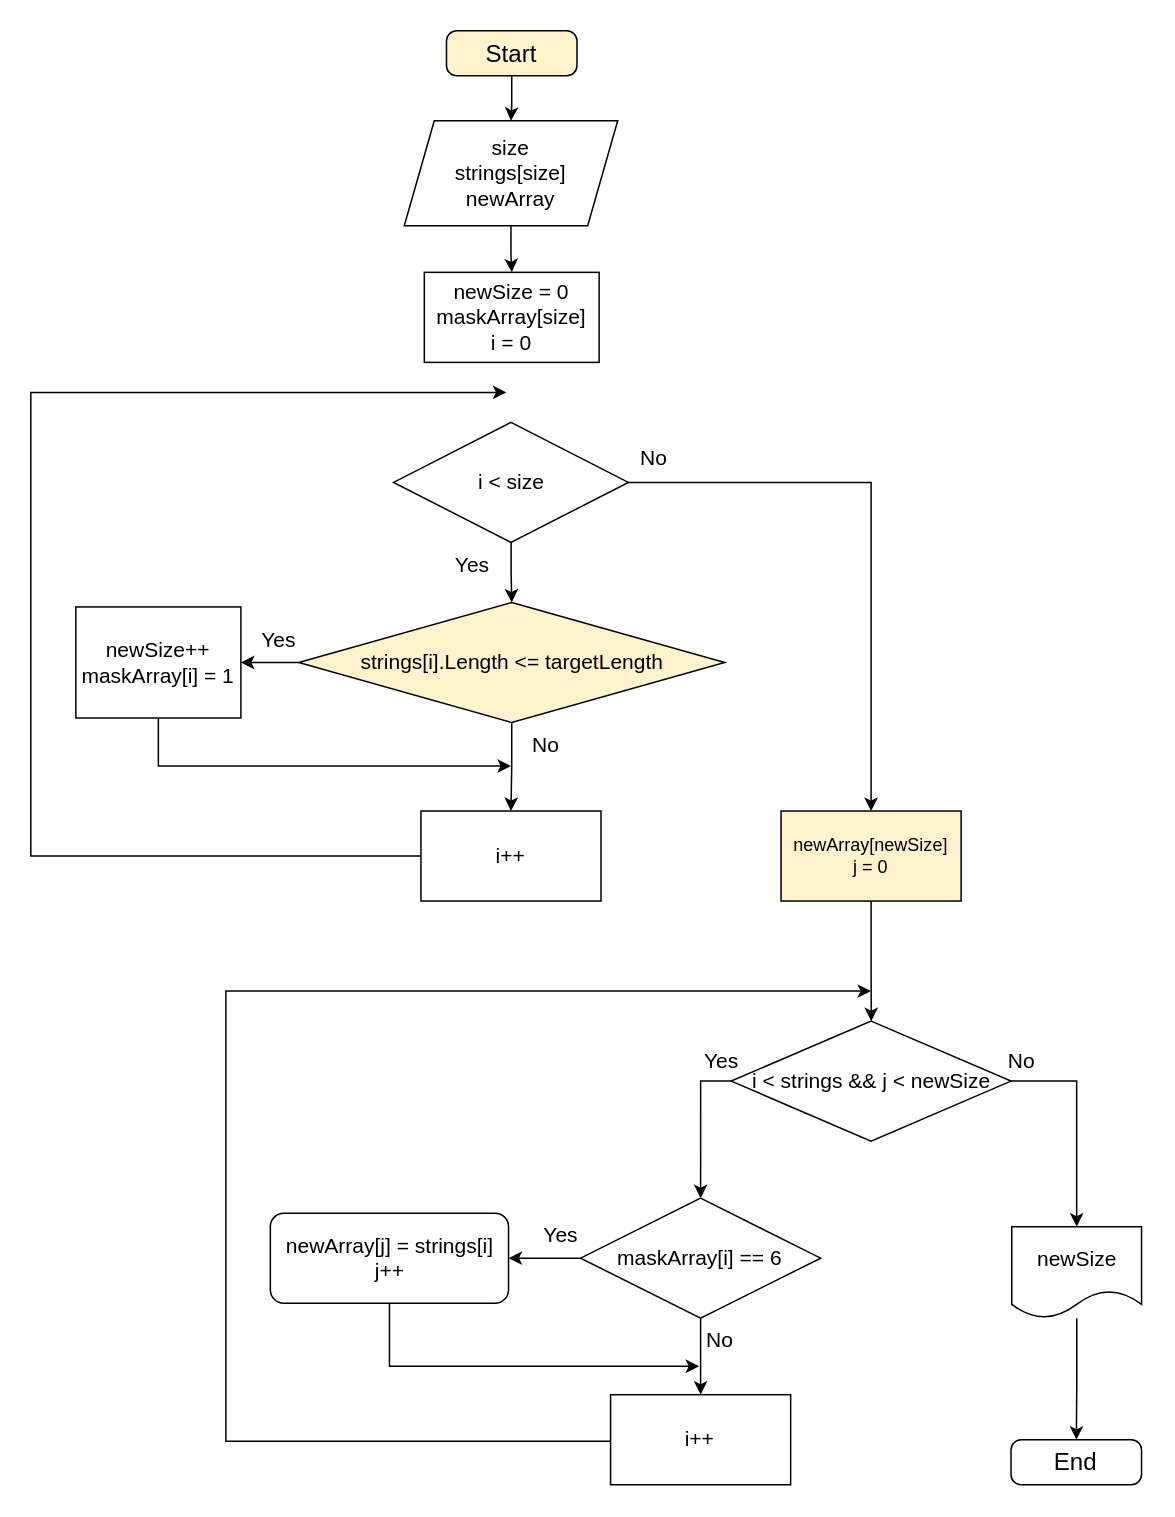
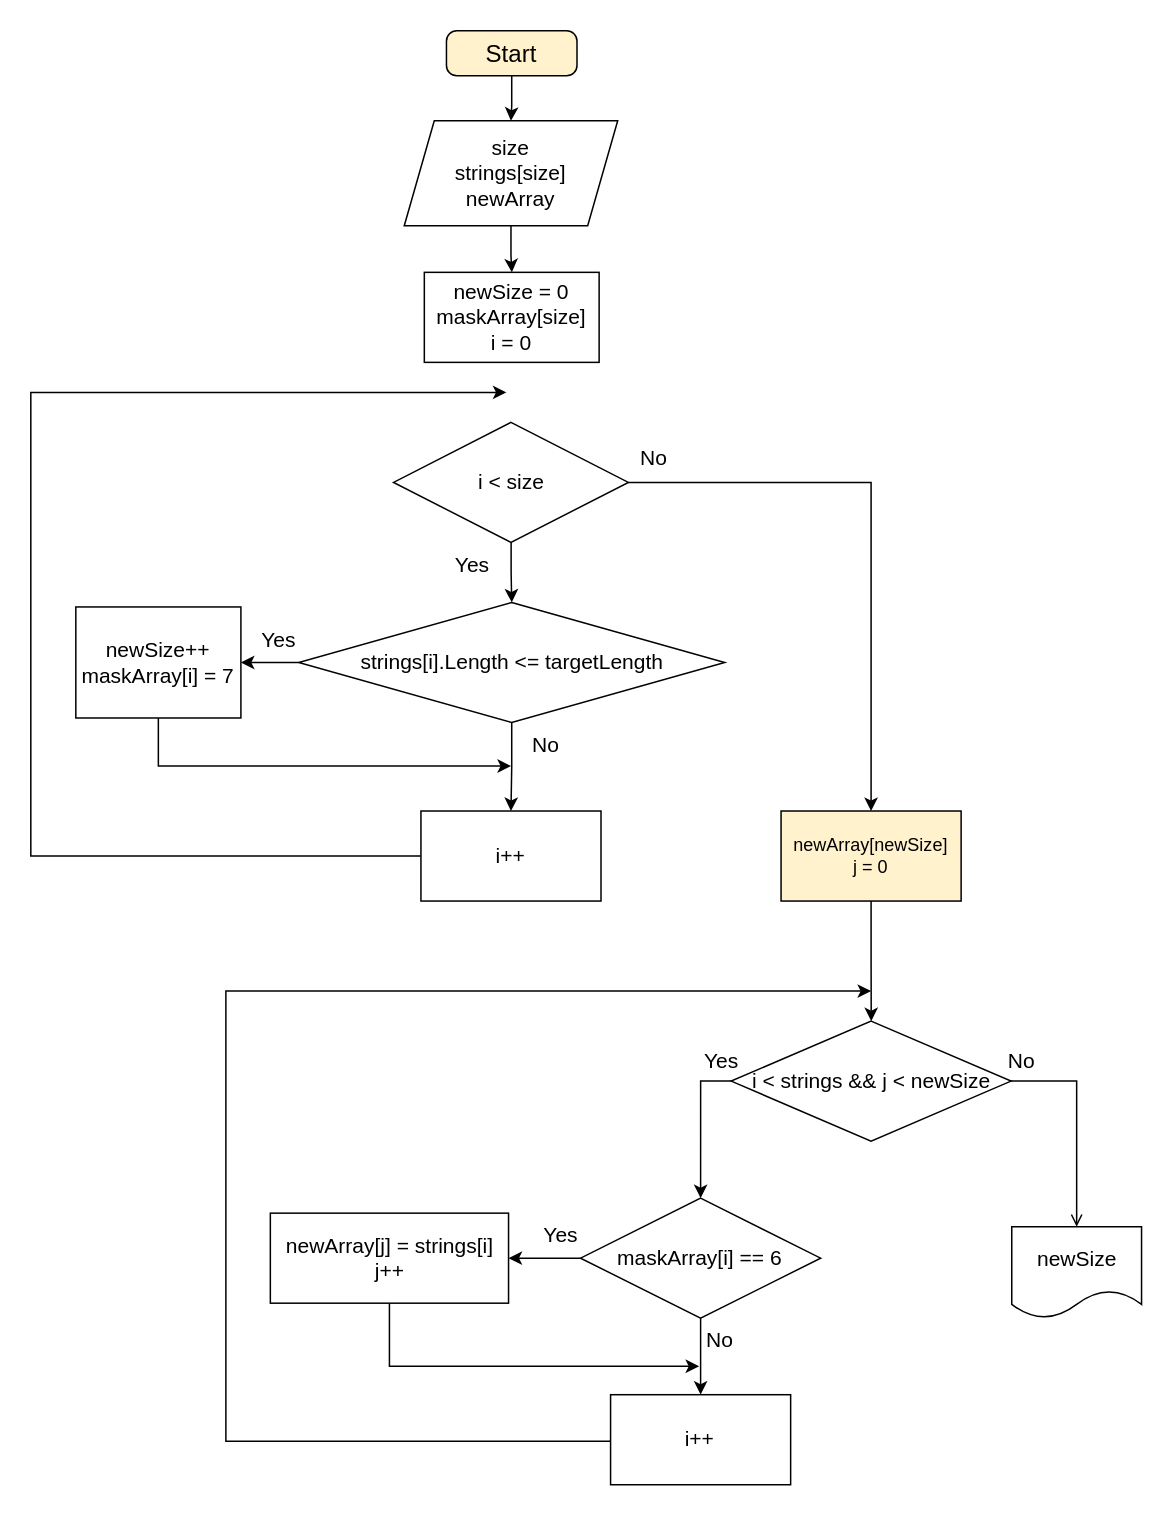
(158, 662) -> (158, 662)
(512, 662) -> (512, 662)
(1076, 1215) -> (1076, 1217)
(389, 1258) -> (389, 1258)
(1076, 1373) -> none
(1076, 1462) -> none
